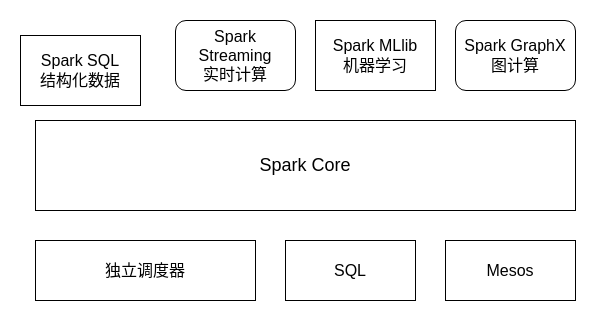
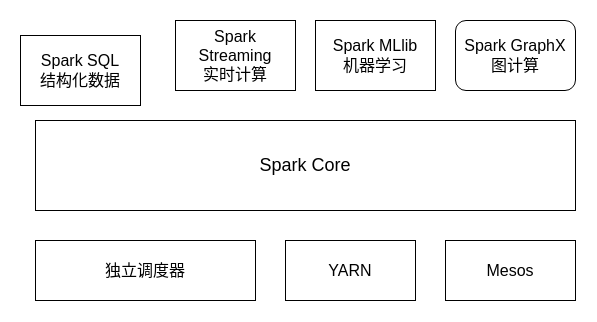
(236, 56) -> (236, 56)
(351, 271) -> (351, 271)
